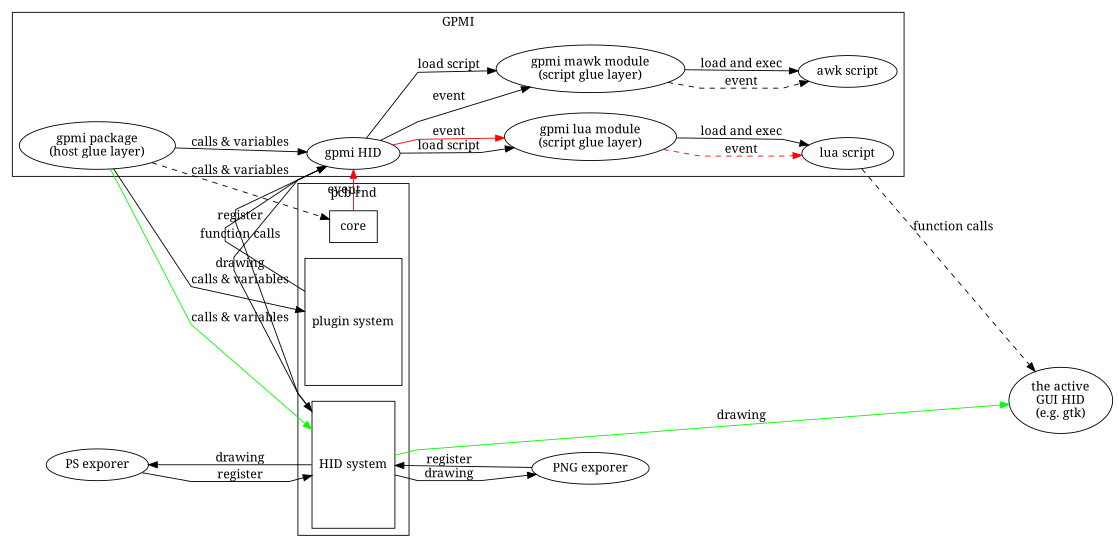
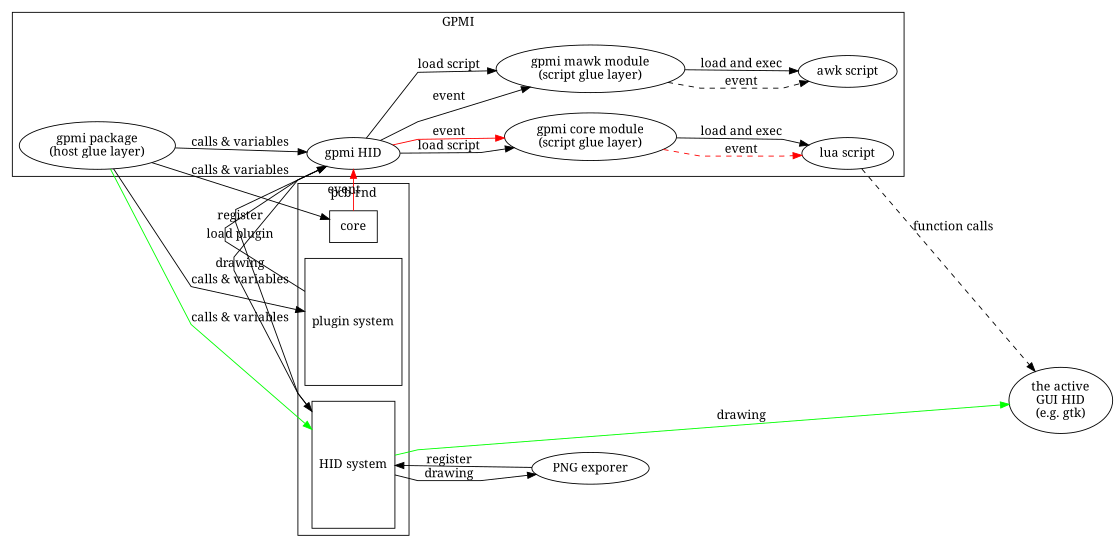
(591, 137) -> (591, 137)
(236, 190) -> (236, 190)
(240, 235) -> (240, 235)
(97, 465) -> none
